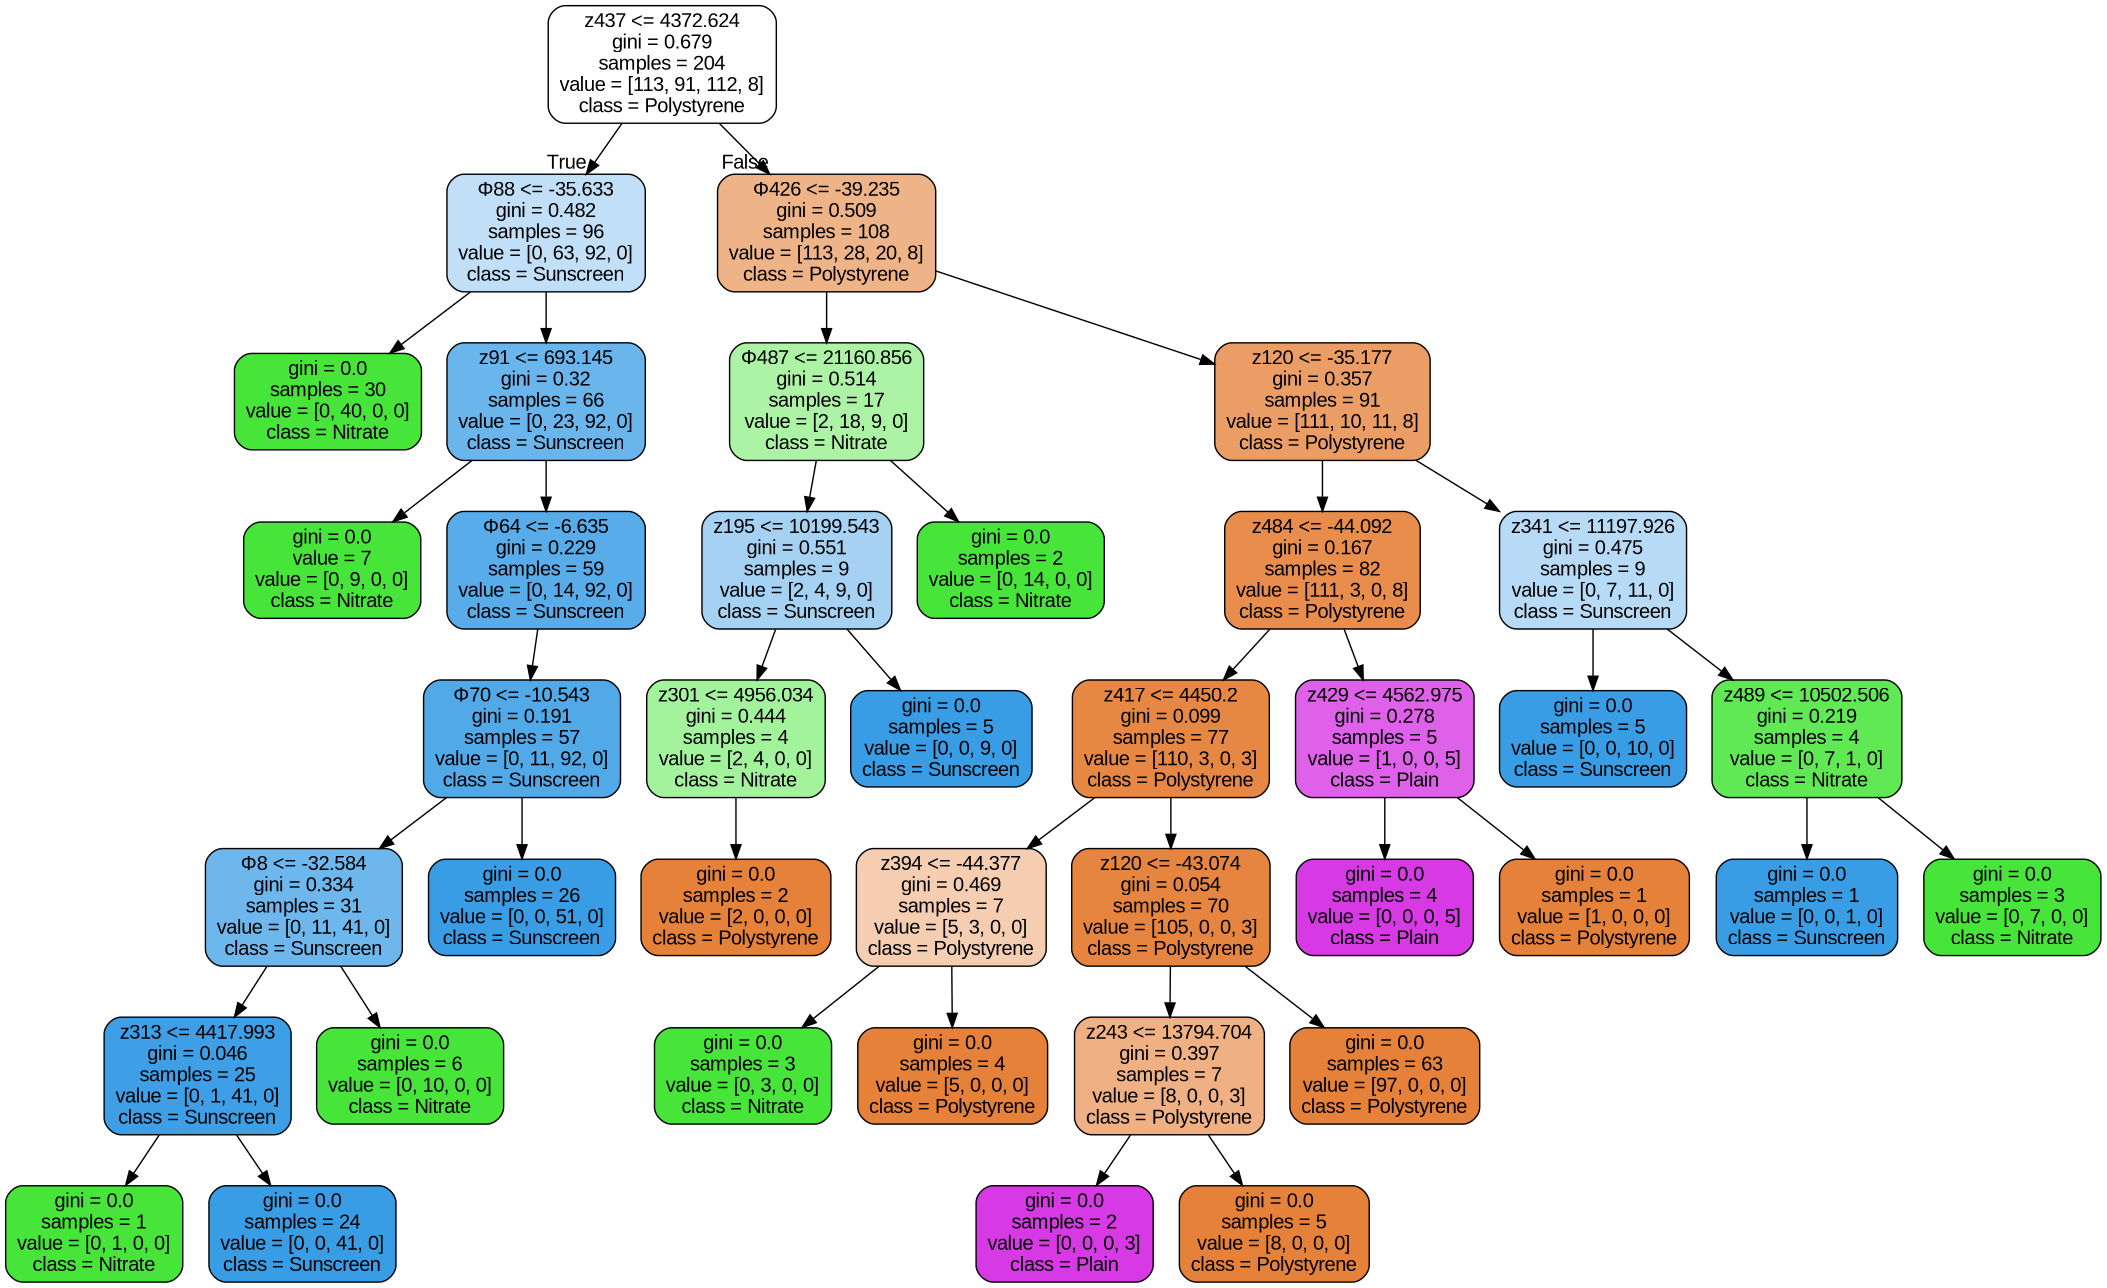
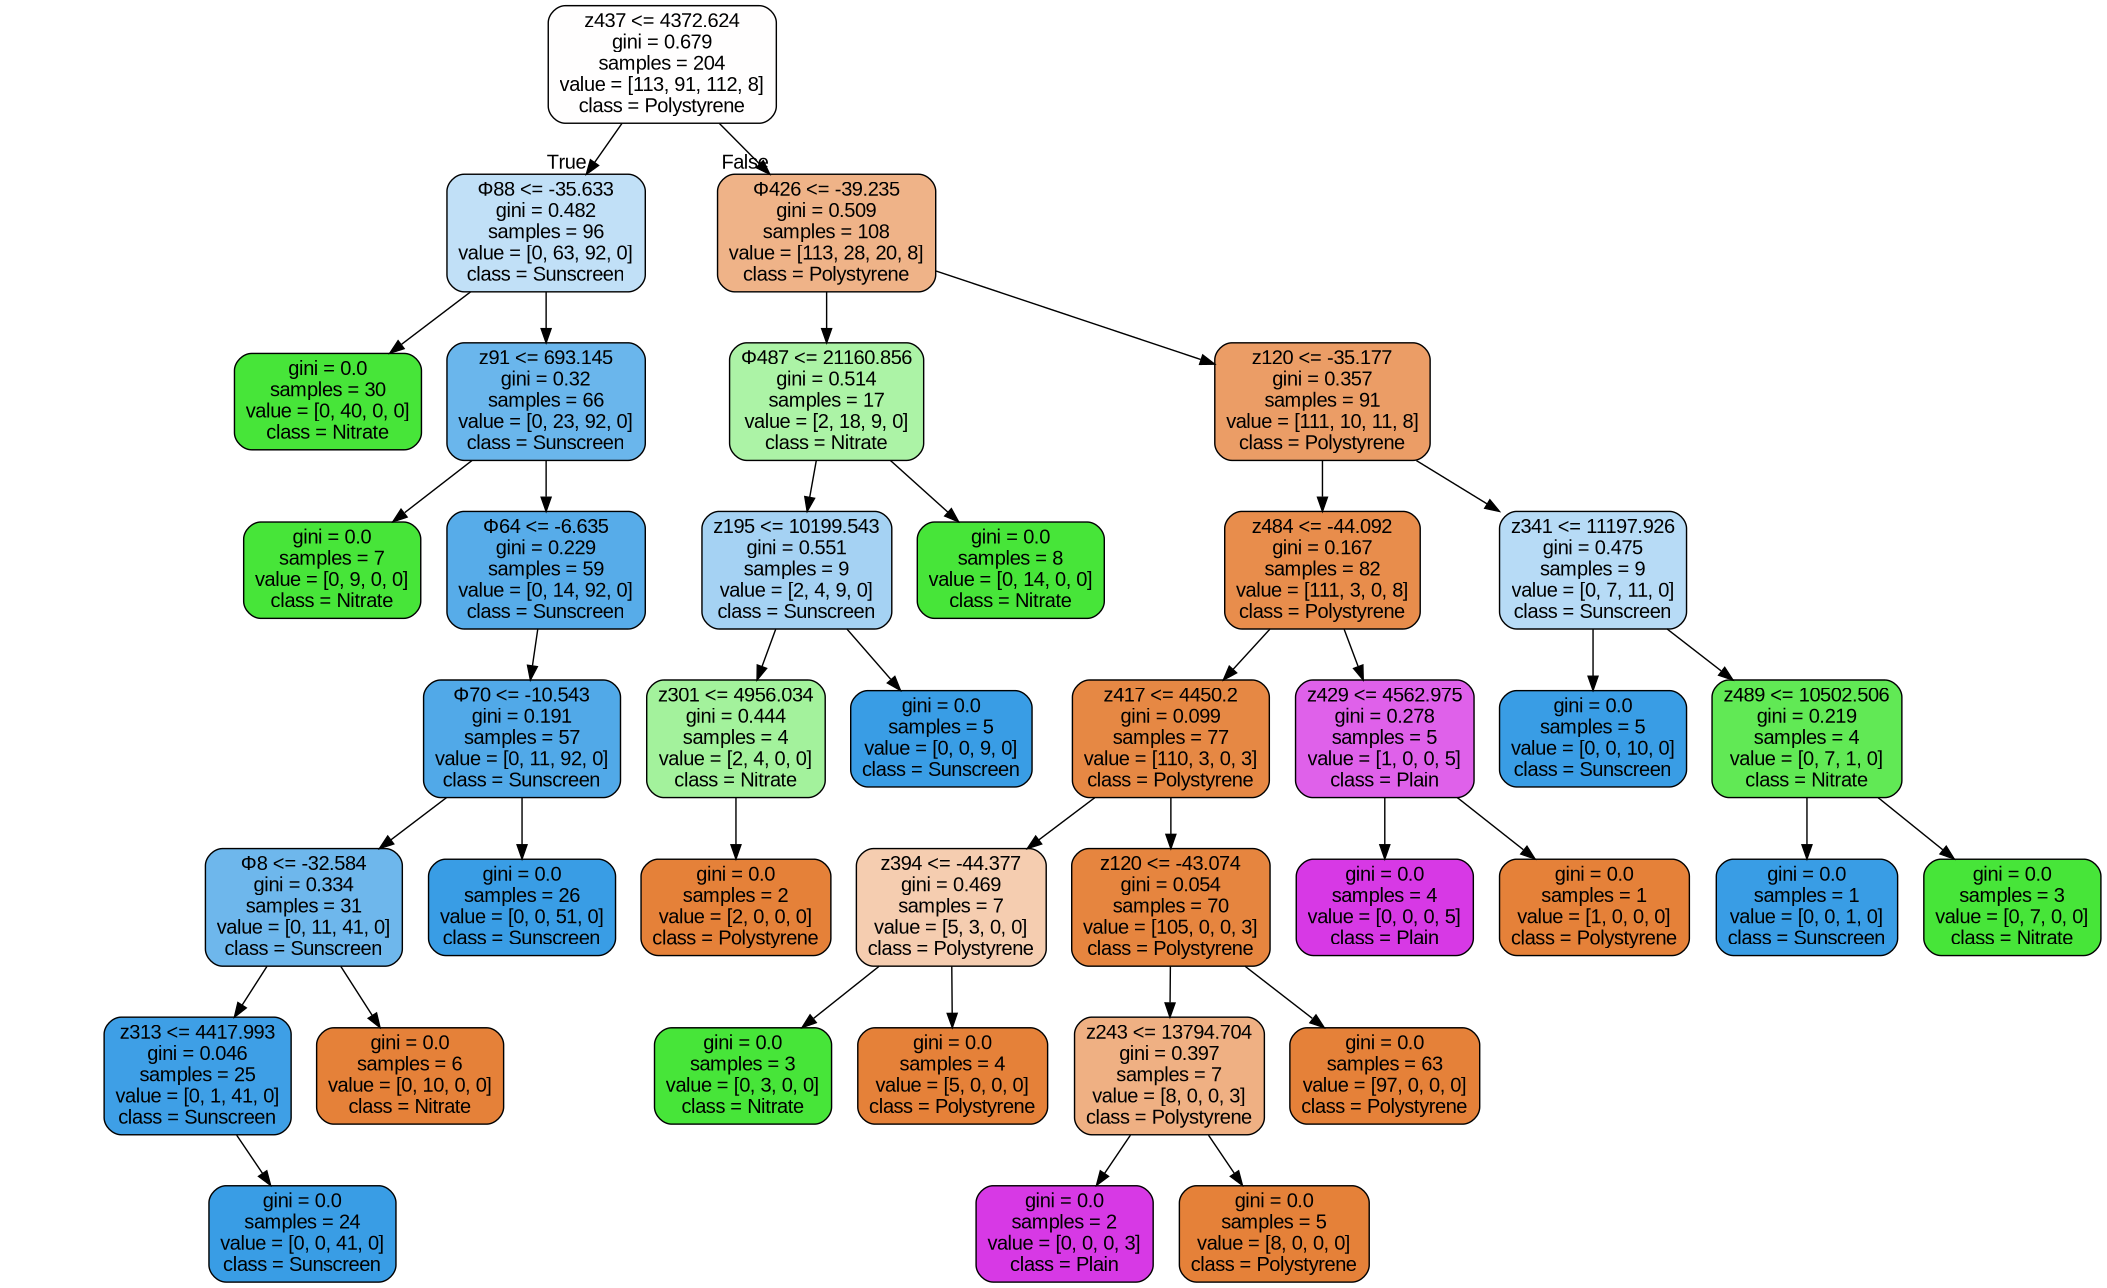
(332, 570) -> (332, 570)
(1011, 570) -> (1011, 570)
(410, 1076) -> (410, 1076)
(94, 1234) -> none
